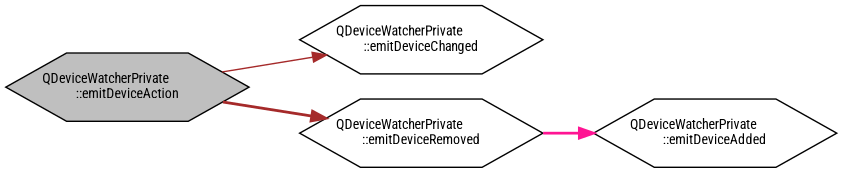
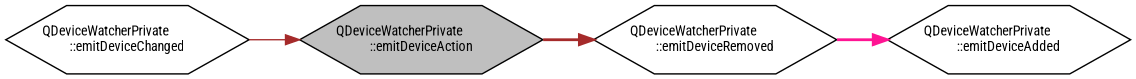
(267, 65) -> (267, 40)
